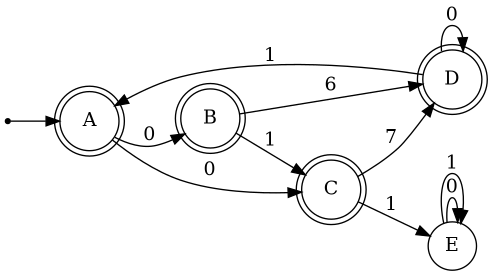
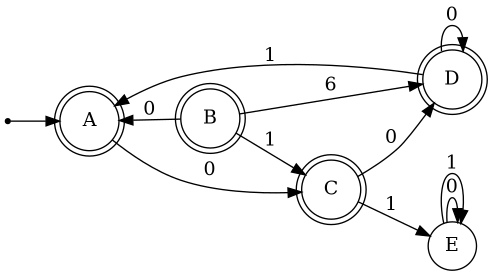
(392, 138) -> (392, 138)
(143, 146) -> (157, 120)
